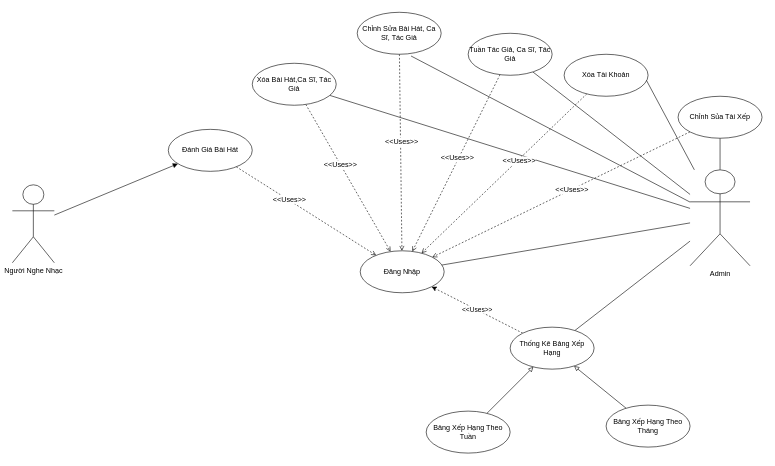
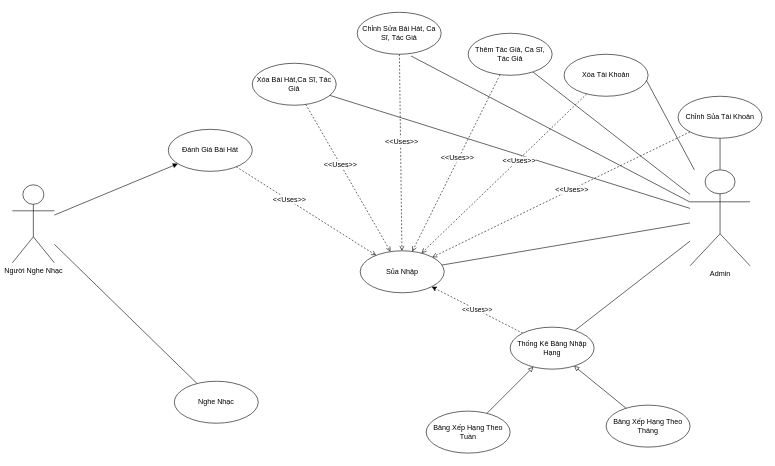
(510, 54) -> (510, 54)
(720, 117) -> (720, 117)
(402, 272) -> (402, 272)
none -> (125, 314)
(552, 348) -> (552, 348)
none -> (216, 402)
